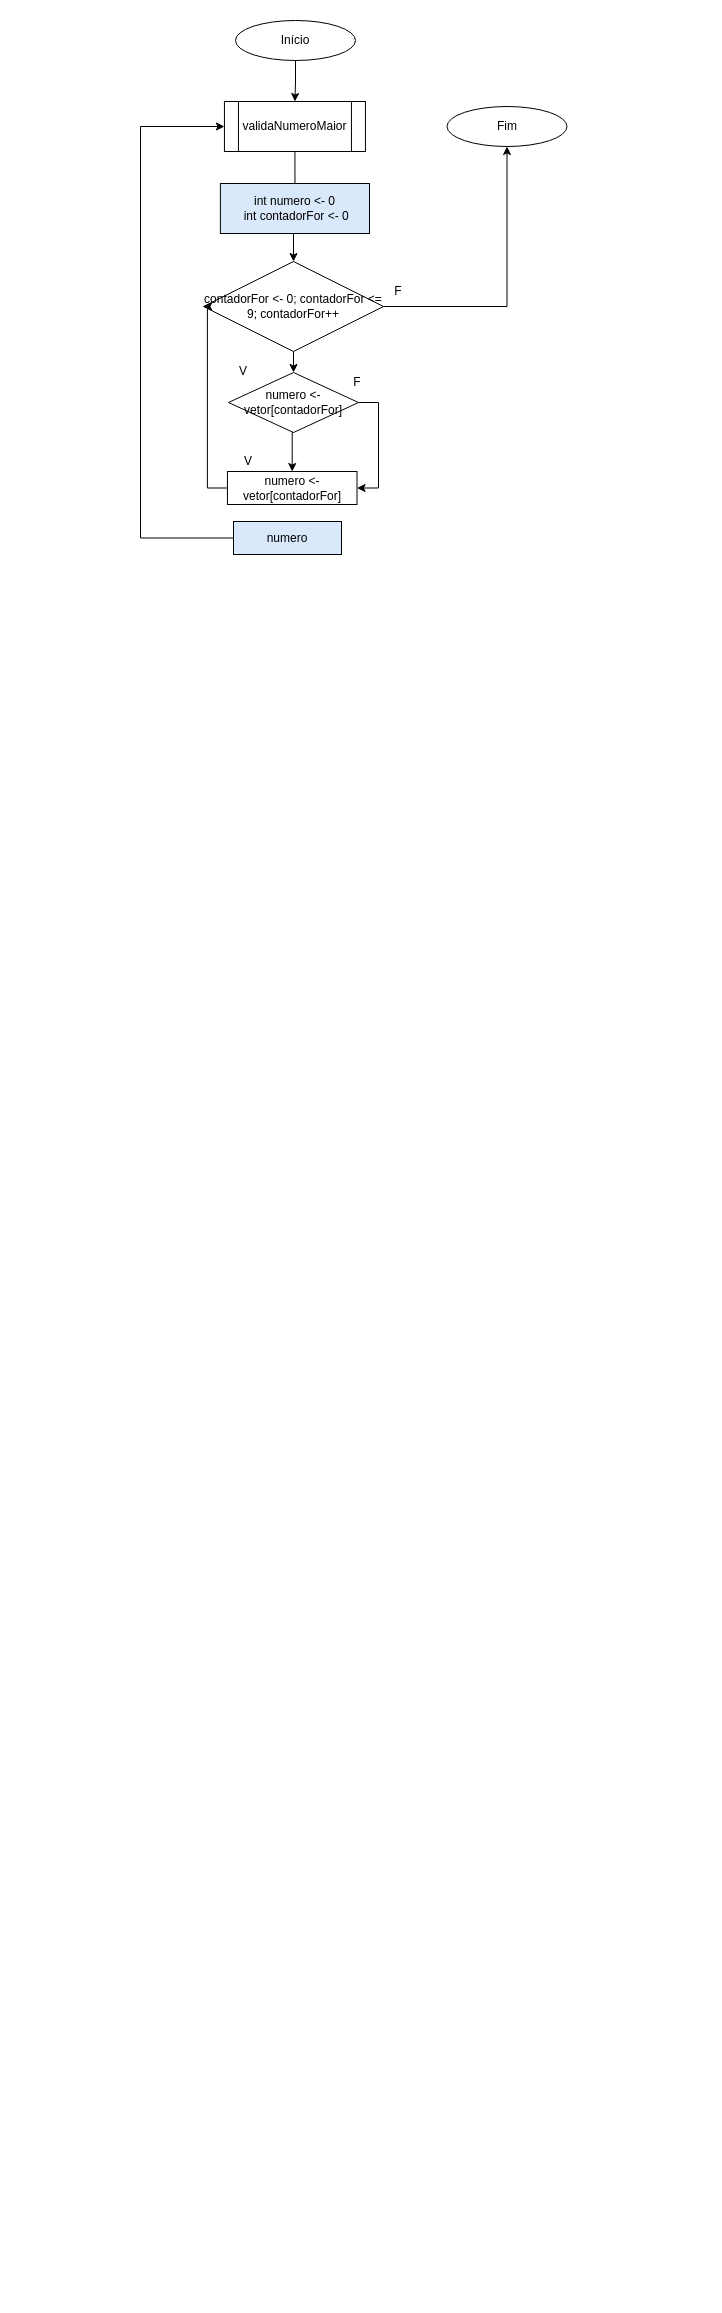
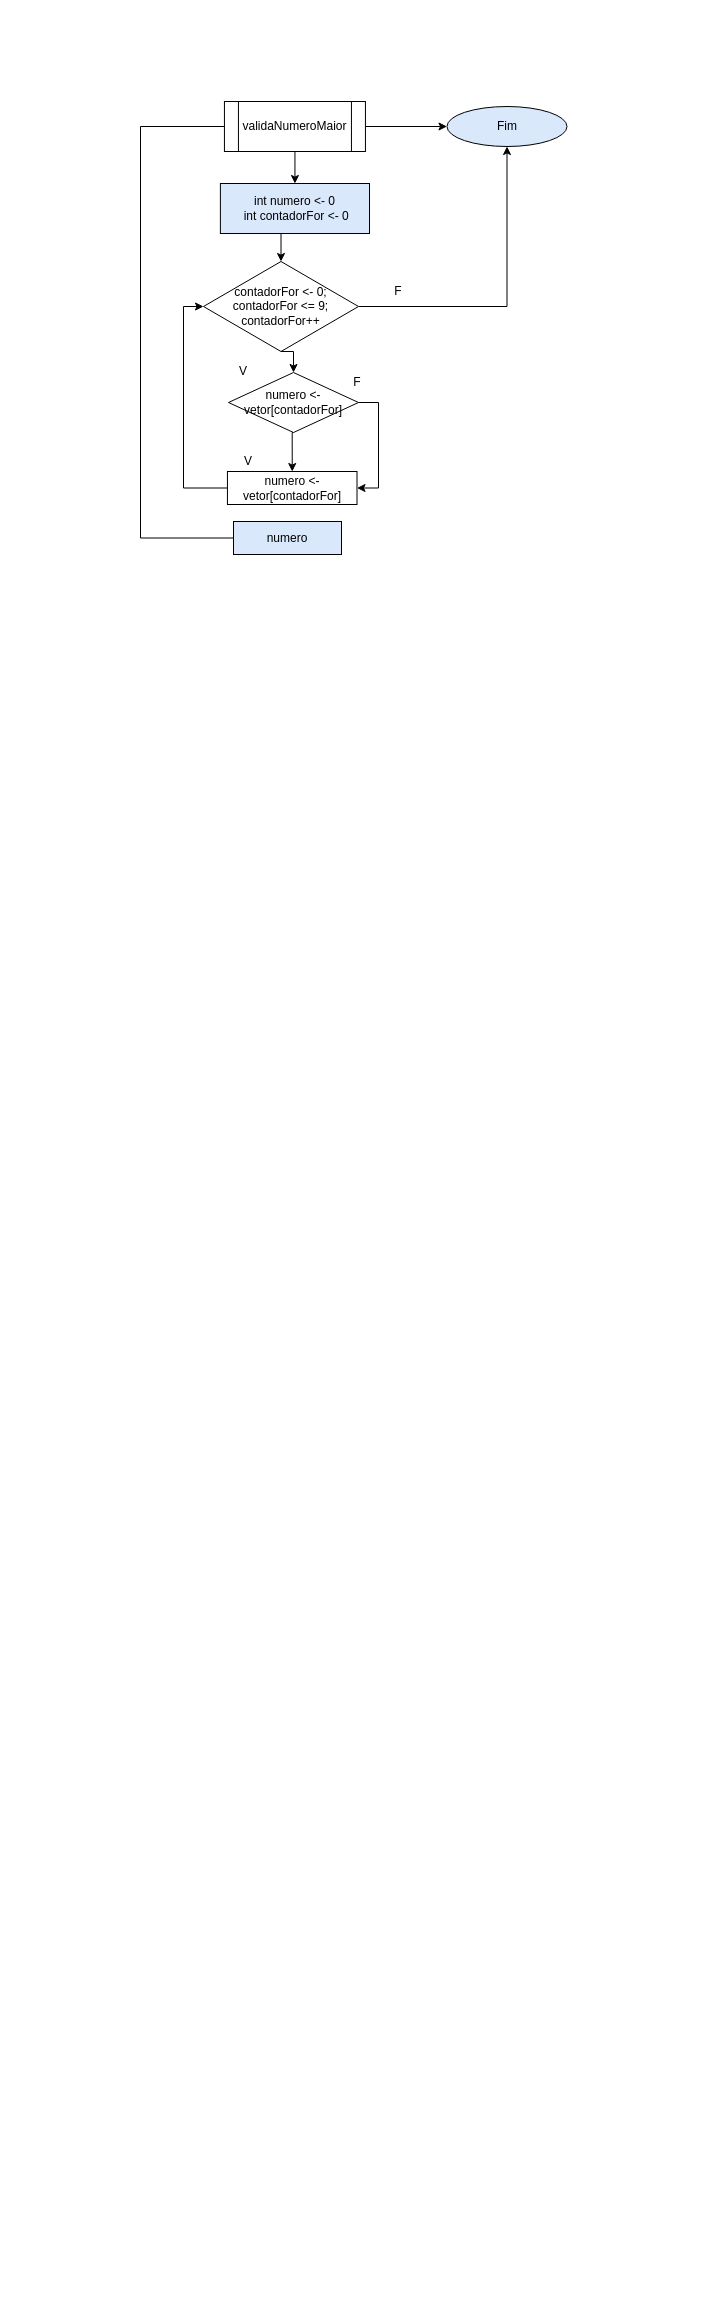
(296, 41) -> none
(296, 78) -> none
(216, 127) -> (219, 127)
none -> (403, 127)
(507, 127) -> (507, 127)
(295, 178) -> (295, 175)
(294, 307) -> (281, 307)
